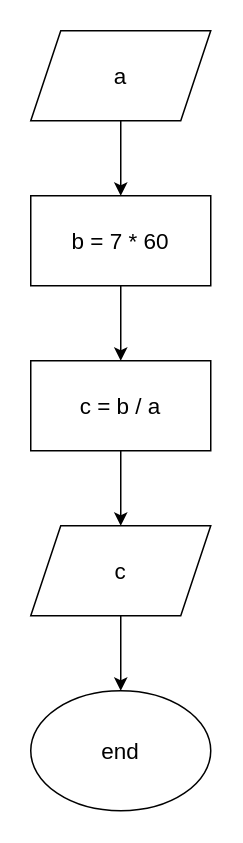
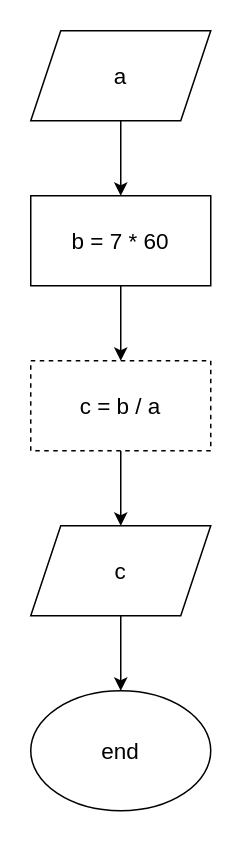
(121, 406) -> (121, 406)
